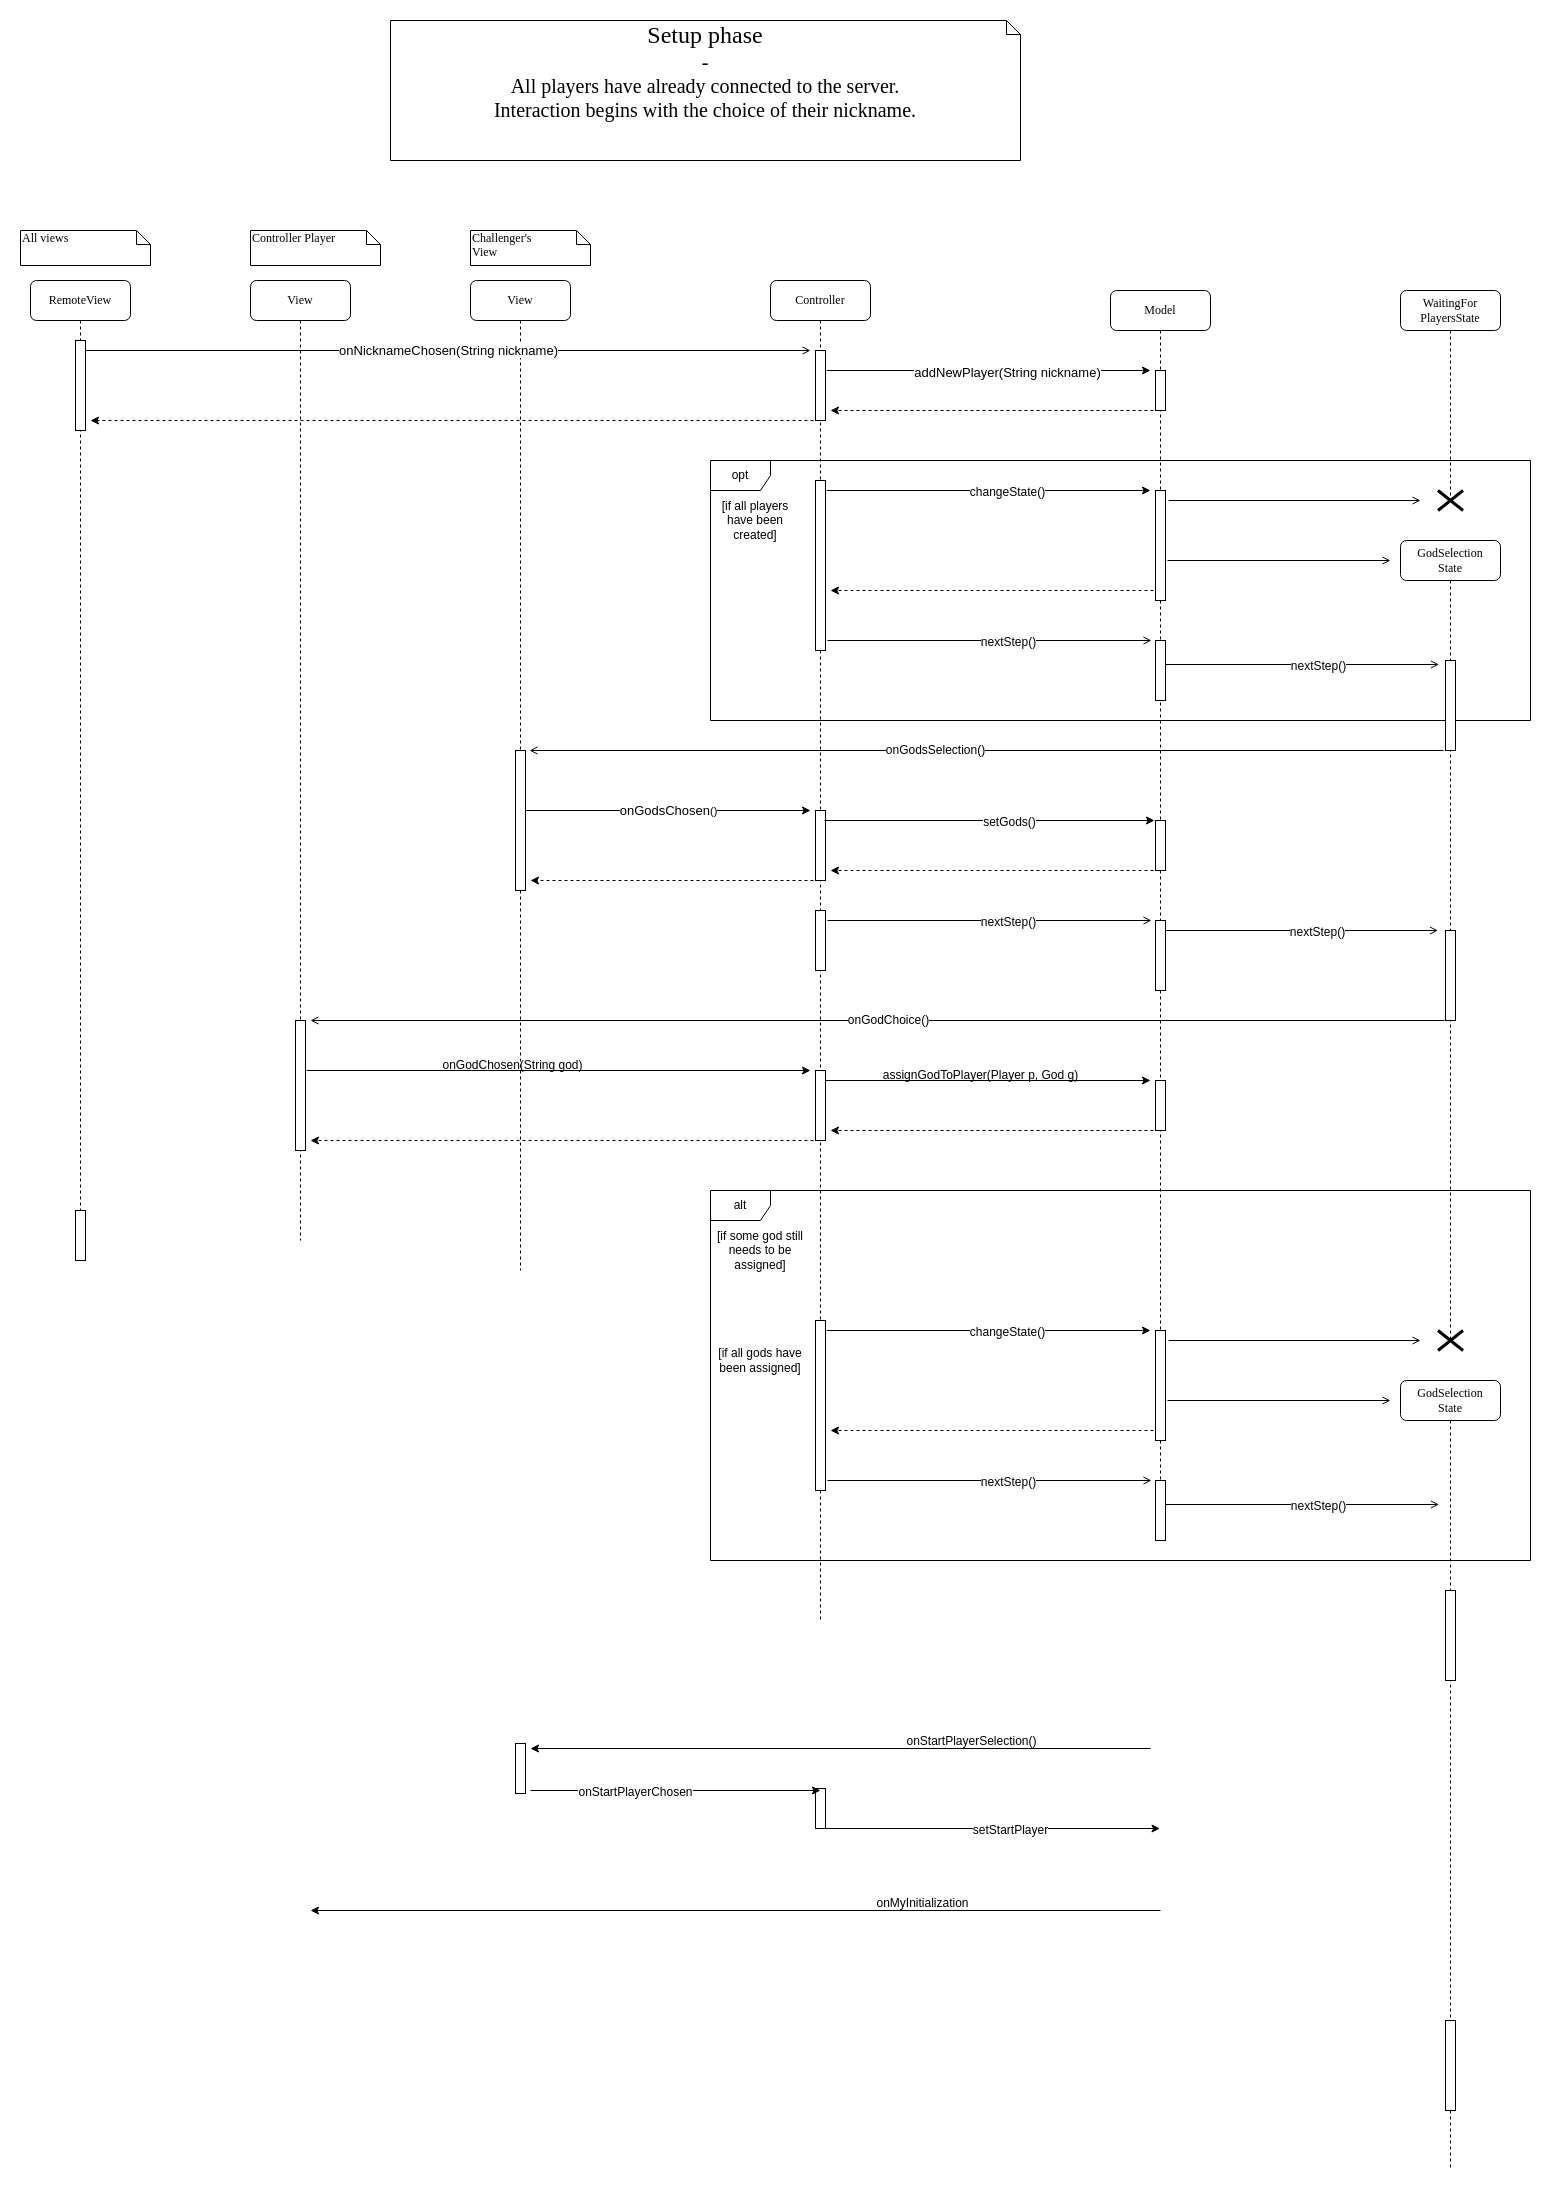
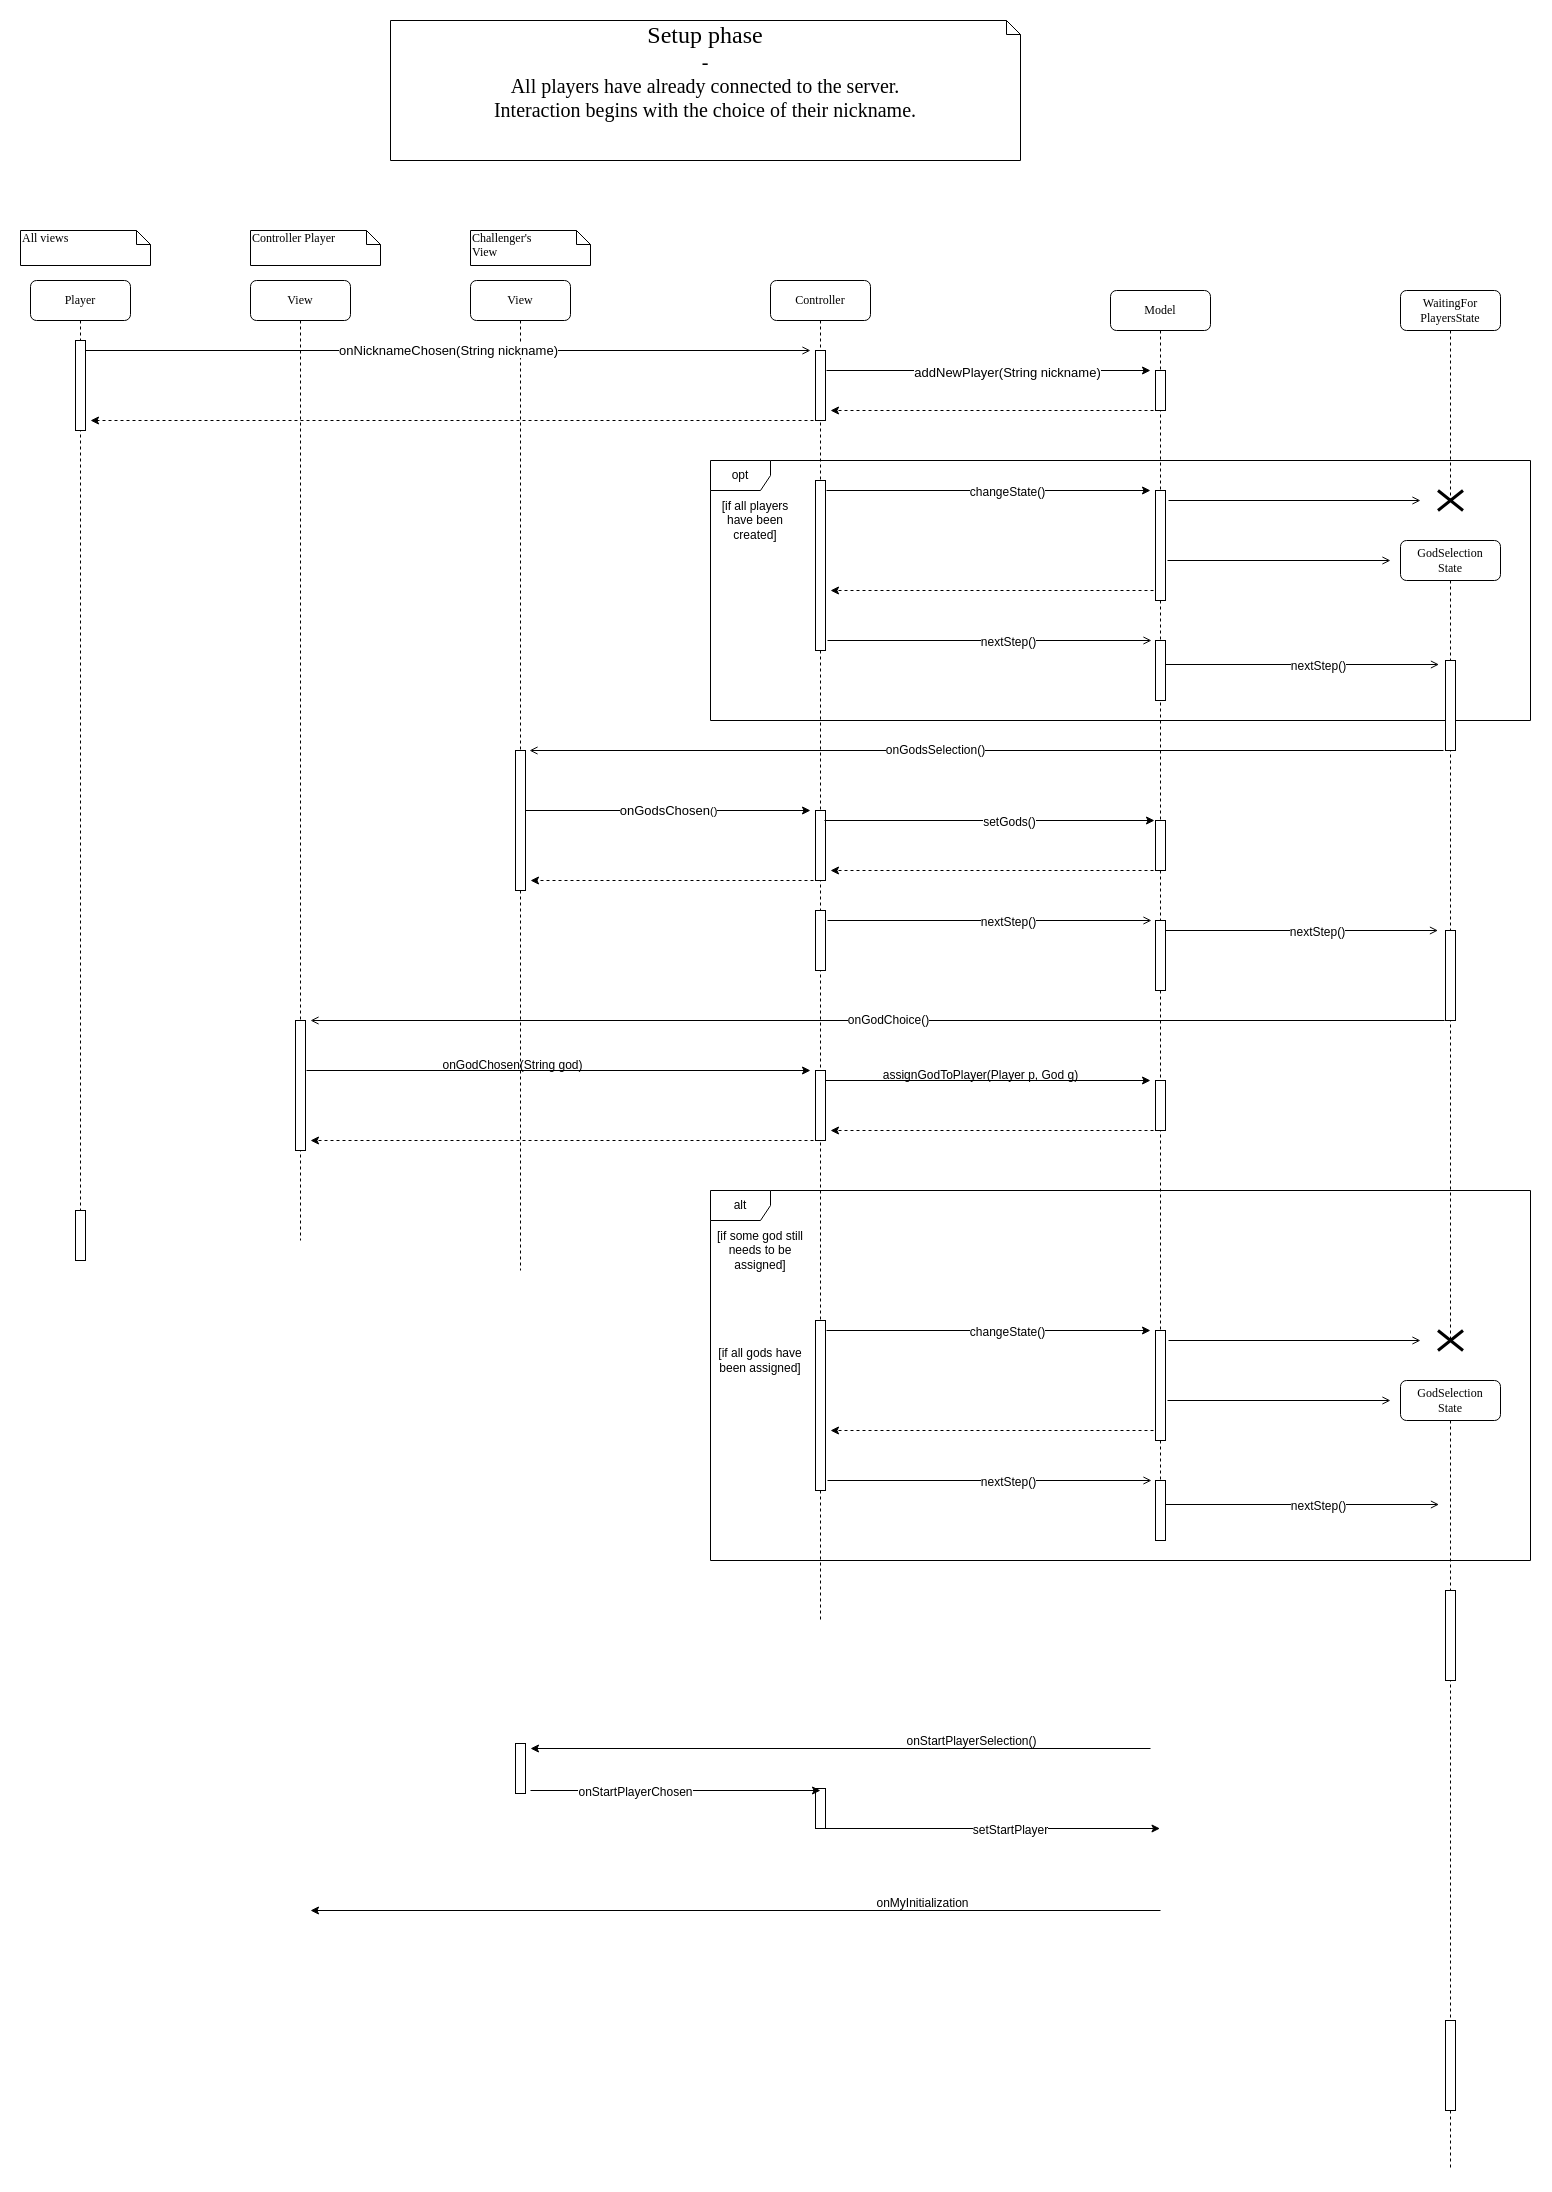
(81, 301) -> (81, 301)
